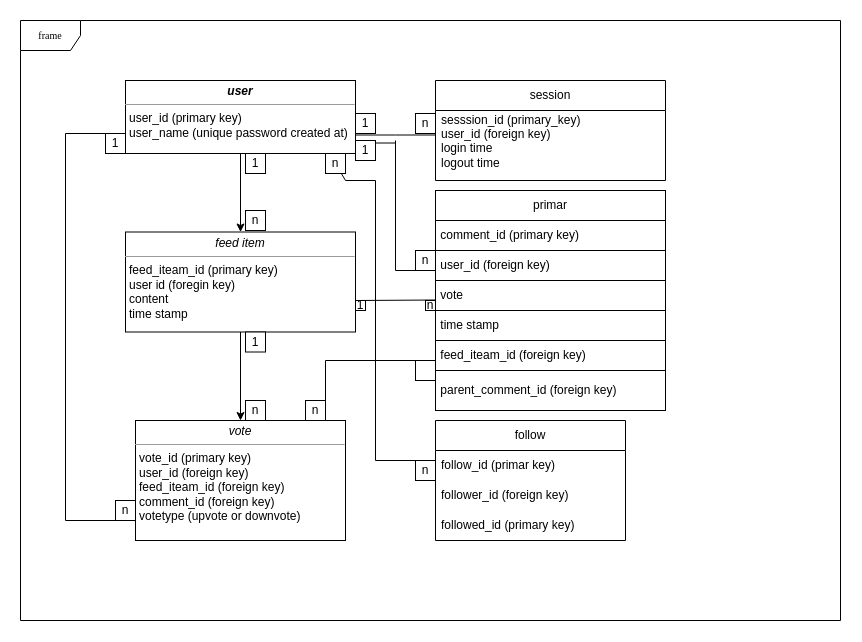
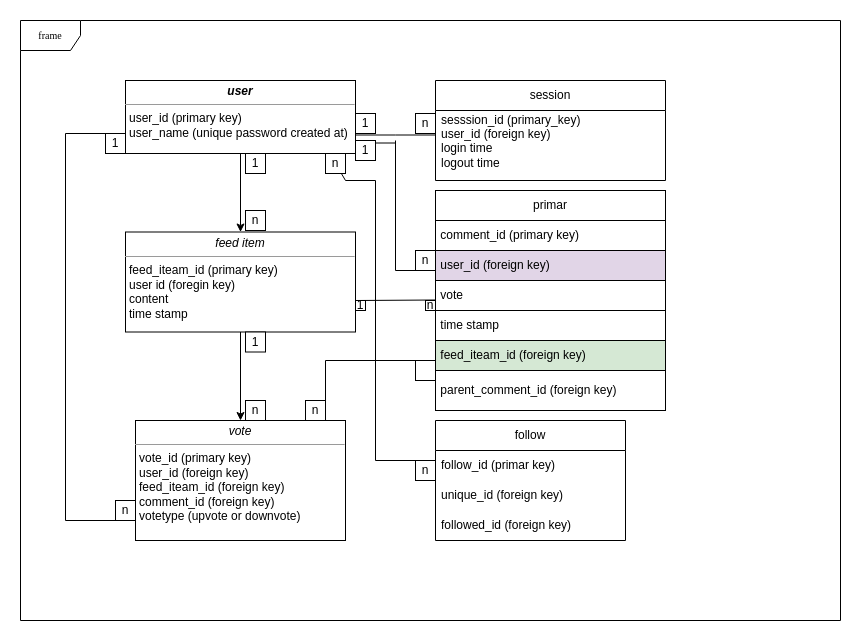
(551, 266) -> (551, 266)
(551, 356) -> (551, 356)
(516, 496) -> (511, 496)
(516, 526) -> (516, 526)
